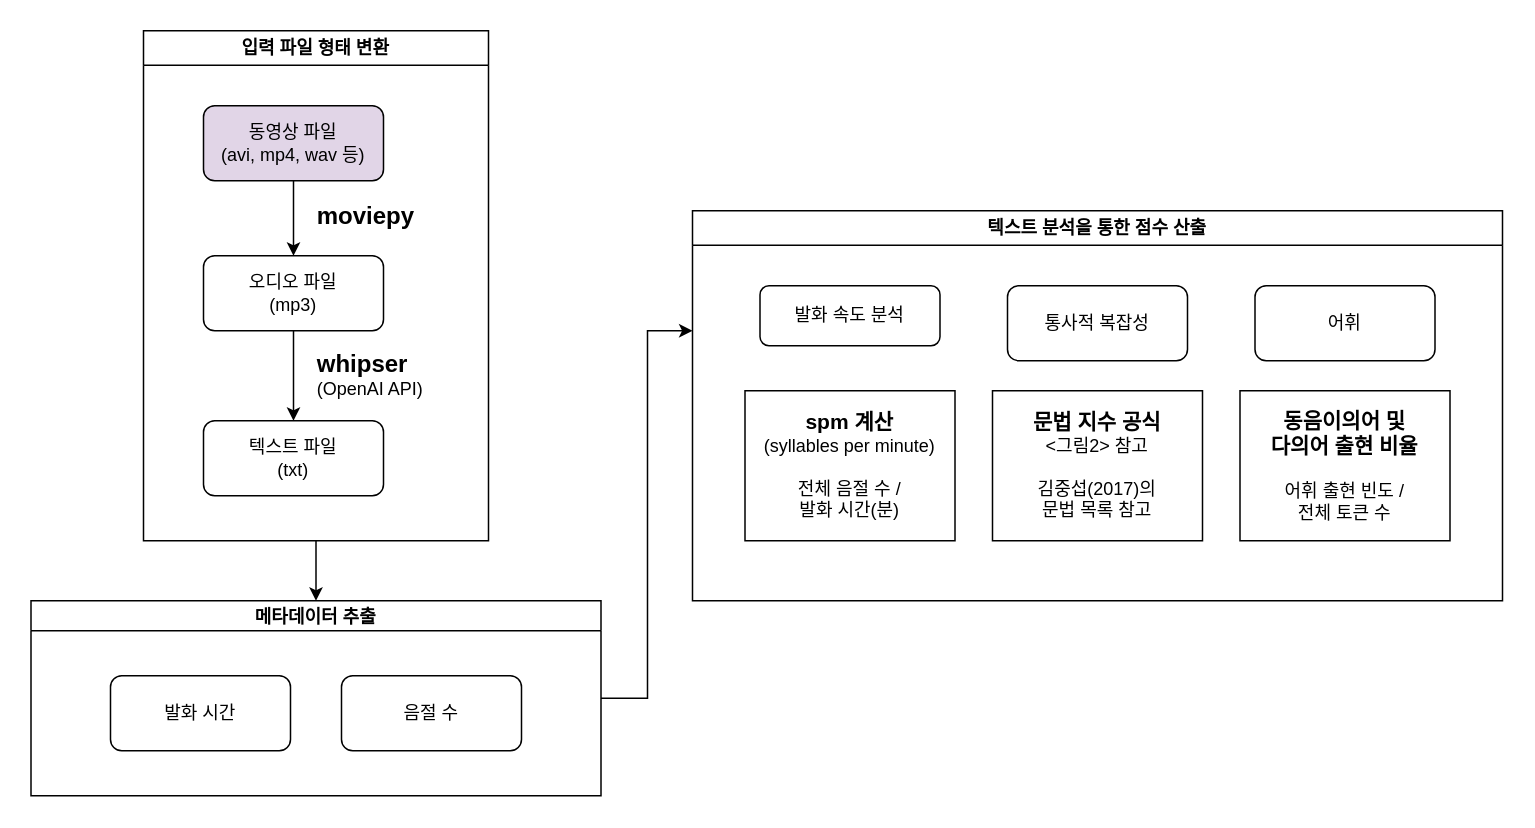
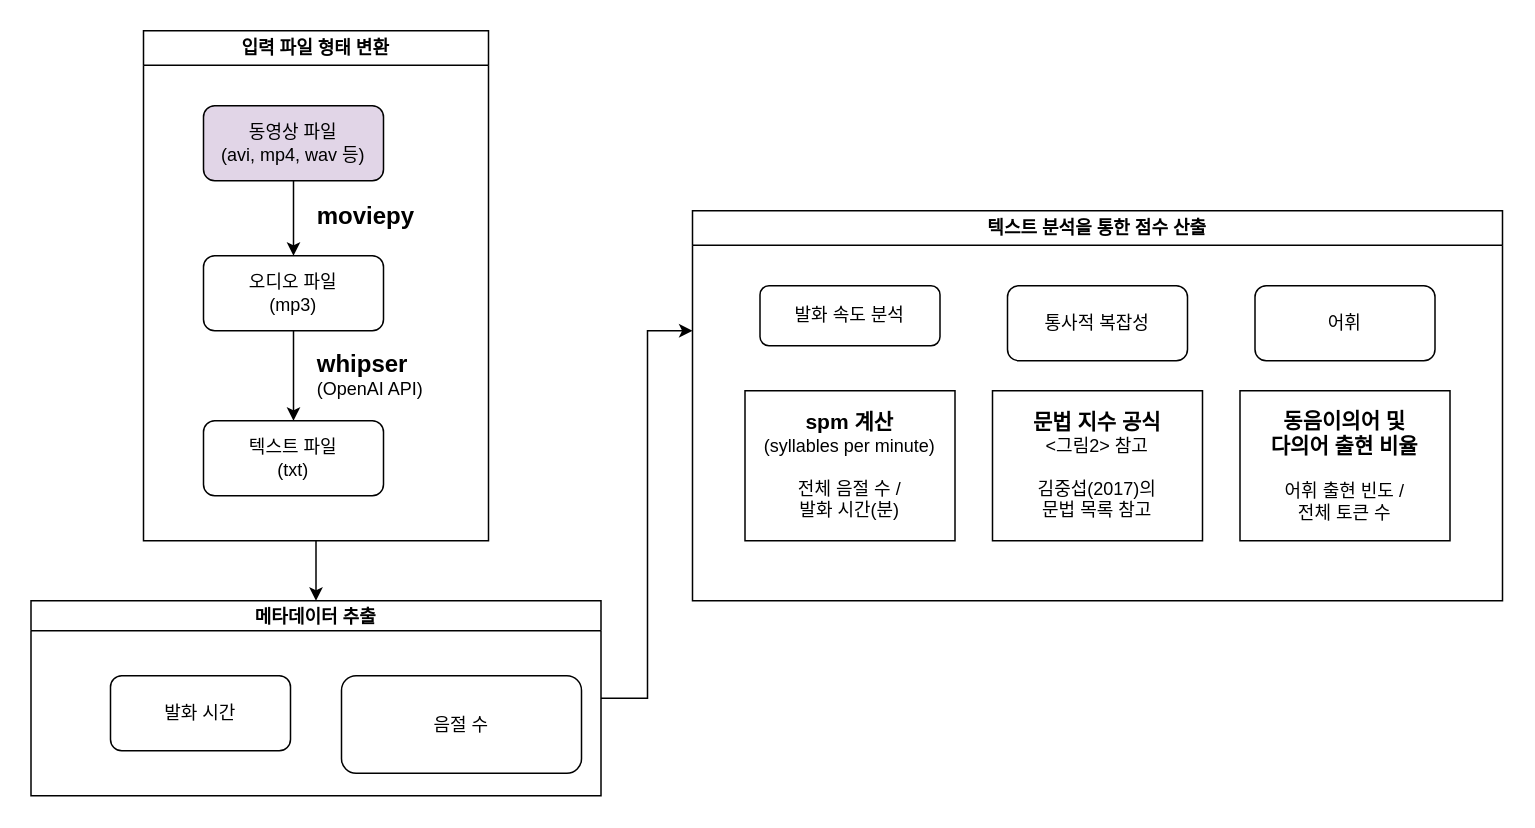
(431, 713) -> (461, 725)
